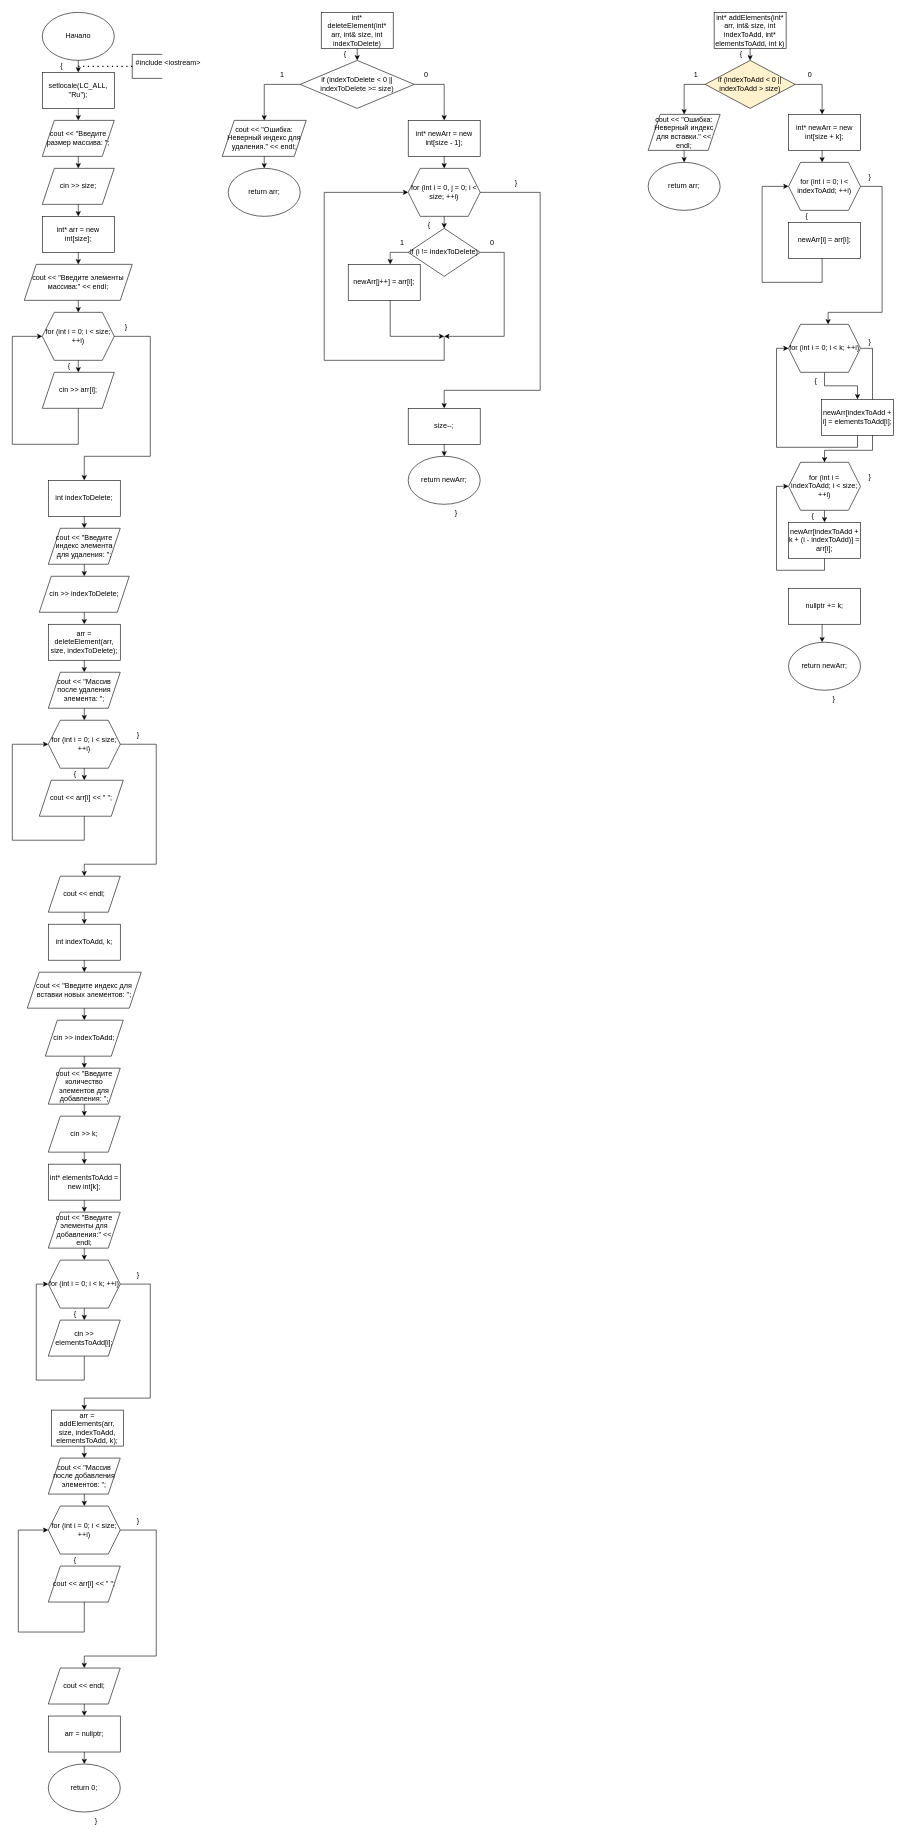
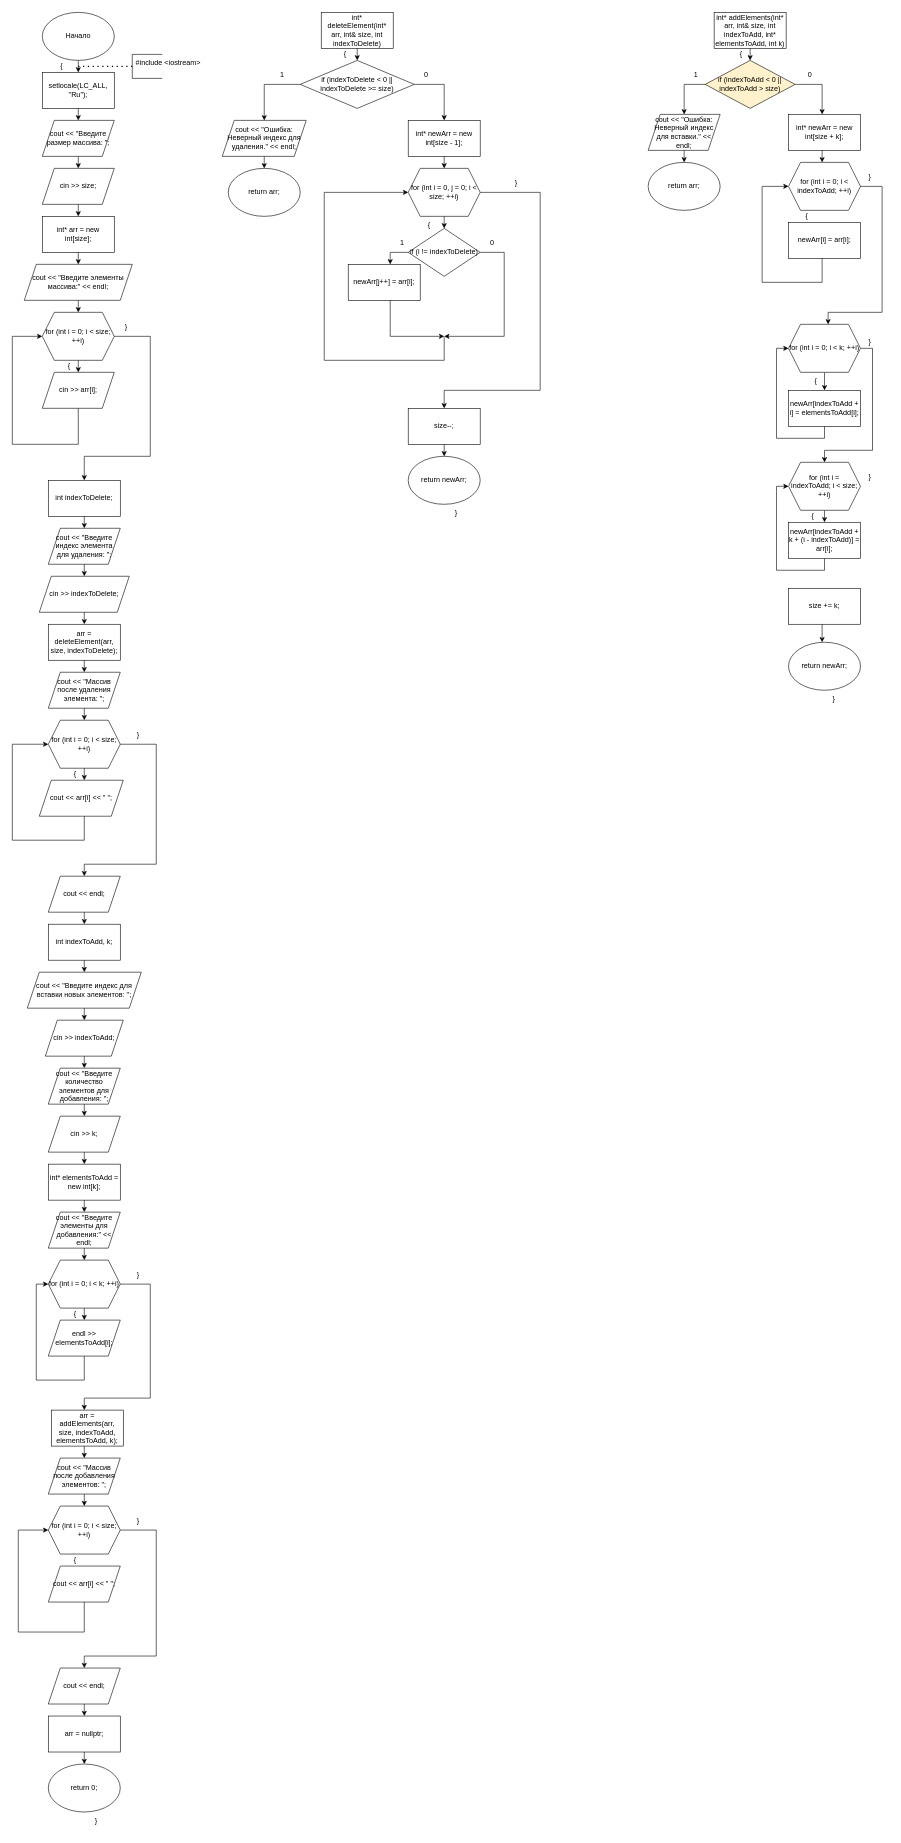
(858, 417) -> (825, 408)
(825, 606) -> (825, 606)
(84, 1338) -> (84, 1338)
